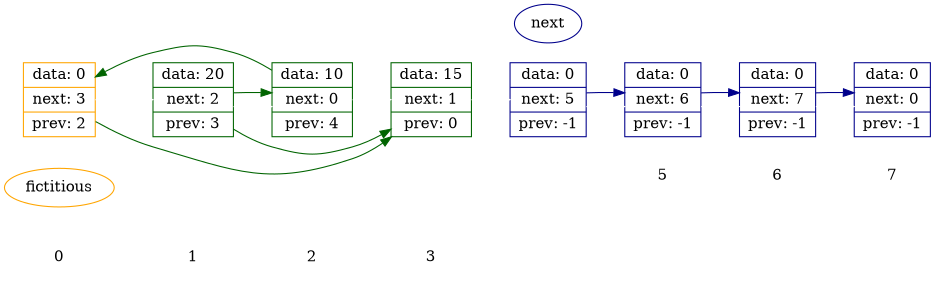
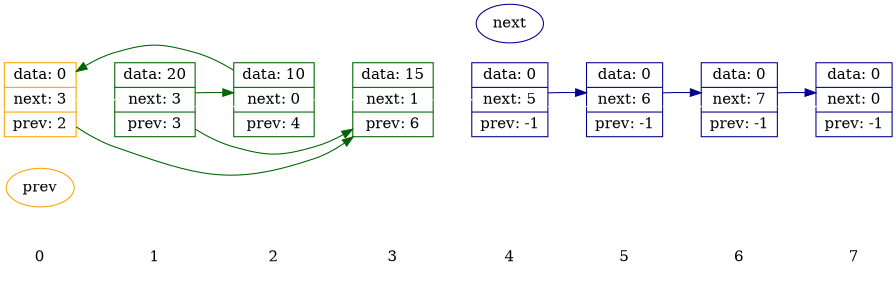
(193, 99) -> (155, 99)
(431, 124) -> (393, 124)
(59, 188) -> (40, 188)
none -> (510, 257)
